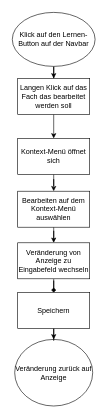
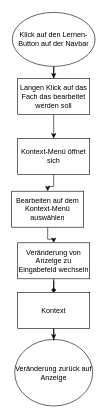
(54, 209) -> (48, 209)
(54, 311) -> (54, 311)
